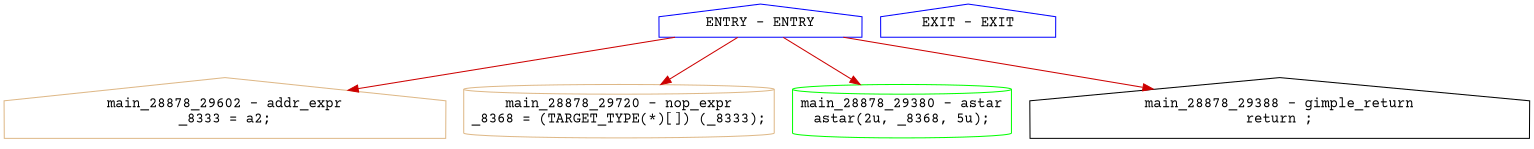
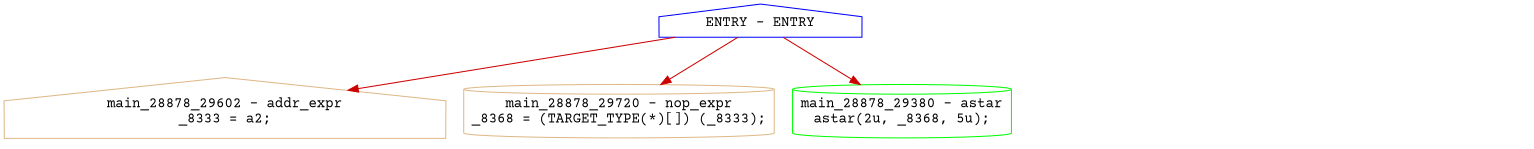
(968, 22) -> none
(1280, 111) -> none
